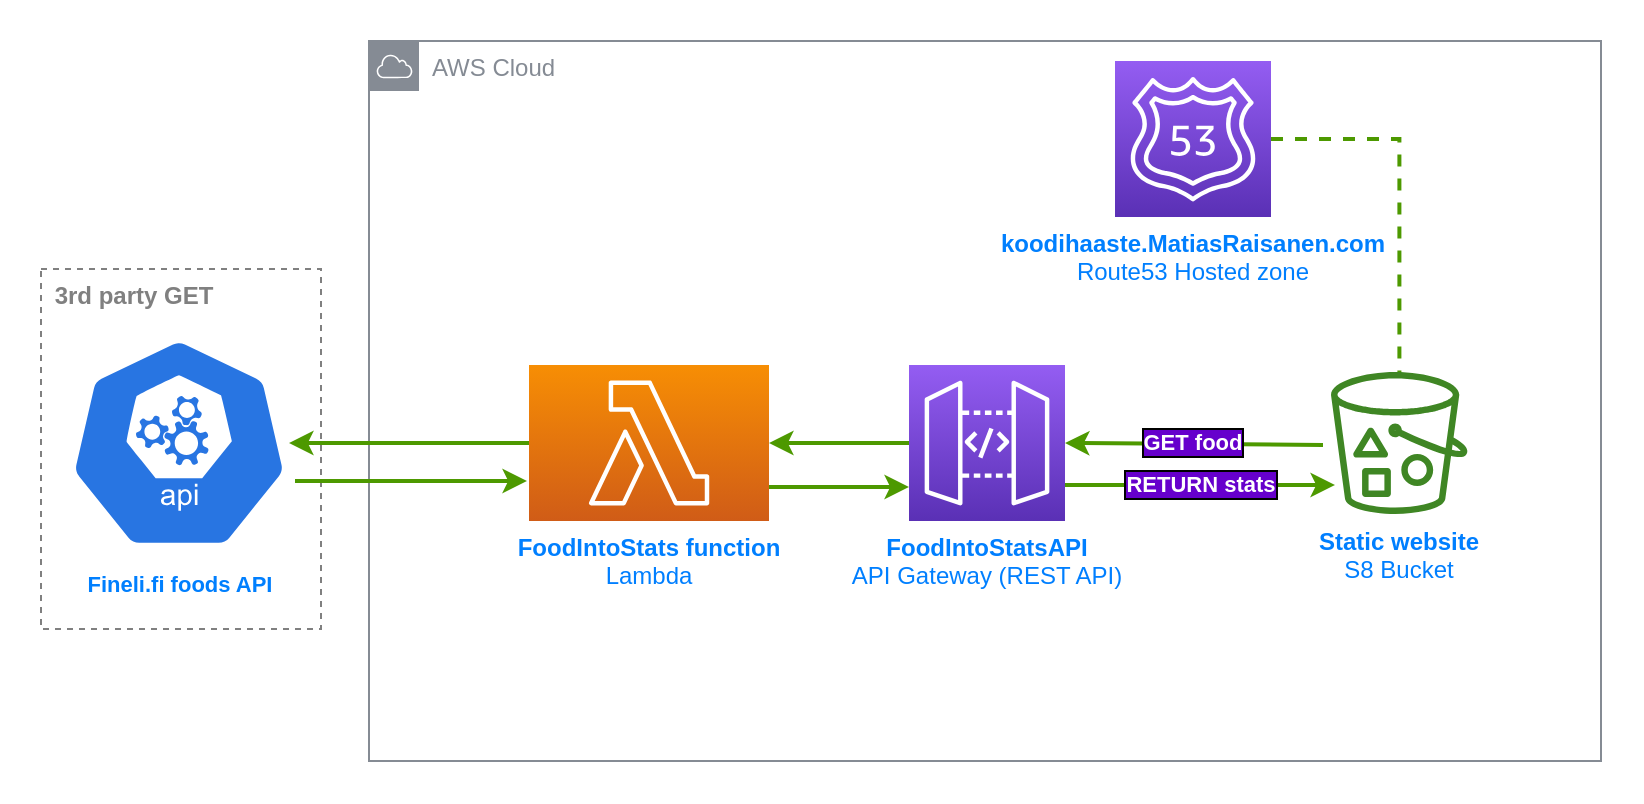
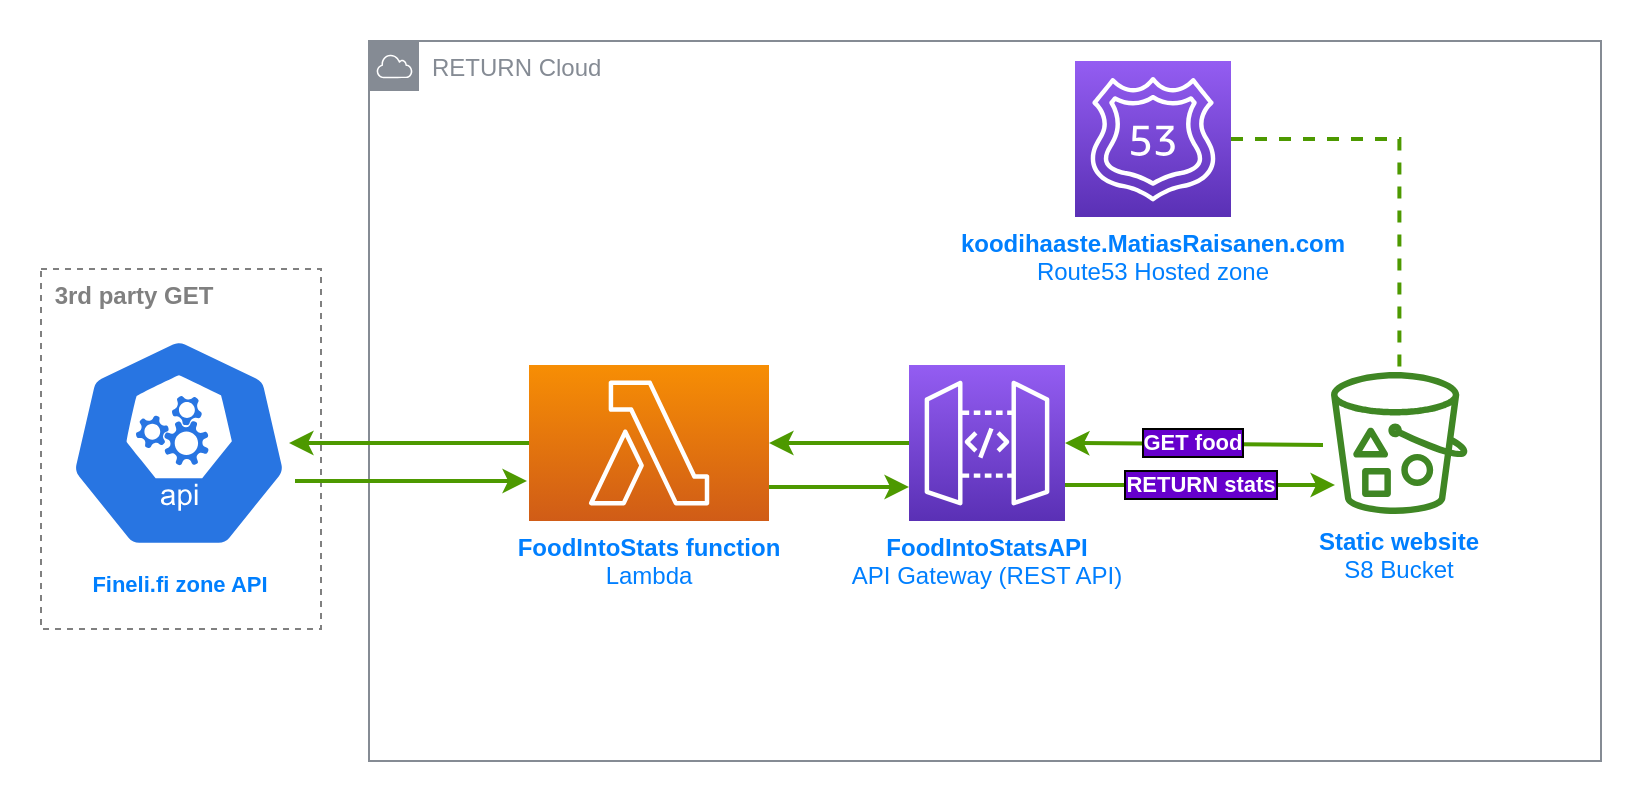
(487, 69) -> (507, 69)
(1193, 139) -> (1153, 139)
(181, 585) -> (181, 585)
